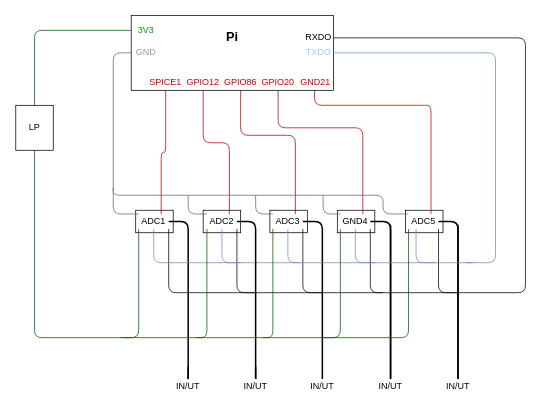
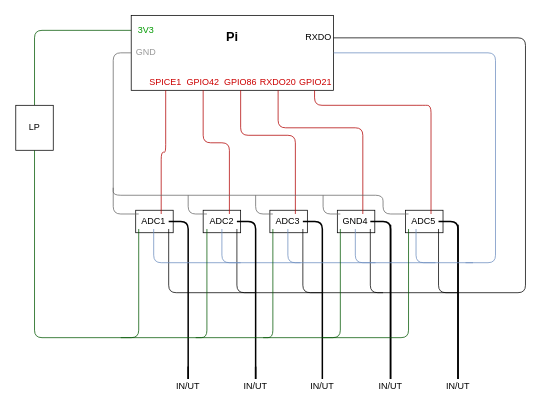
(318, 53) -> none
(203, 83) -> (203, 83)
(278, 83) -> (278, 83)
(315, 83) -> (315, 83)
